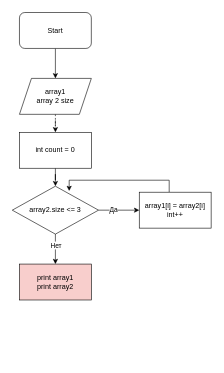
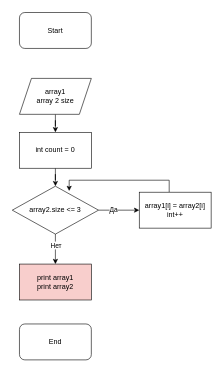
(56, 61) -> none
(56, 125) -> (56, 125)
none -> (56, 342)
